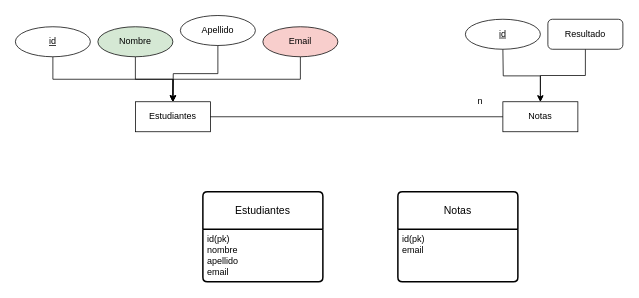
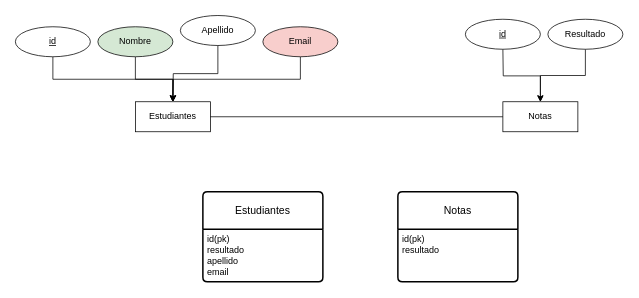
(585, 34) -> (585, 34)
(480, 102) -> none
(416, 245) -> (424, 245)
(224, 256) -> (229, 256)
